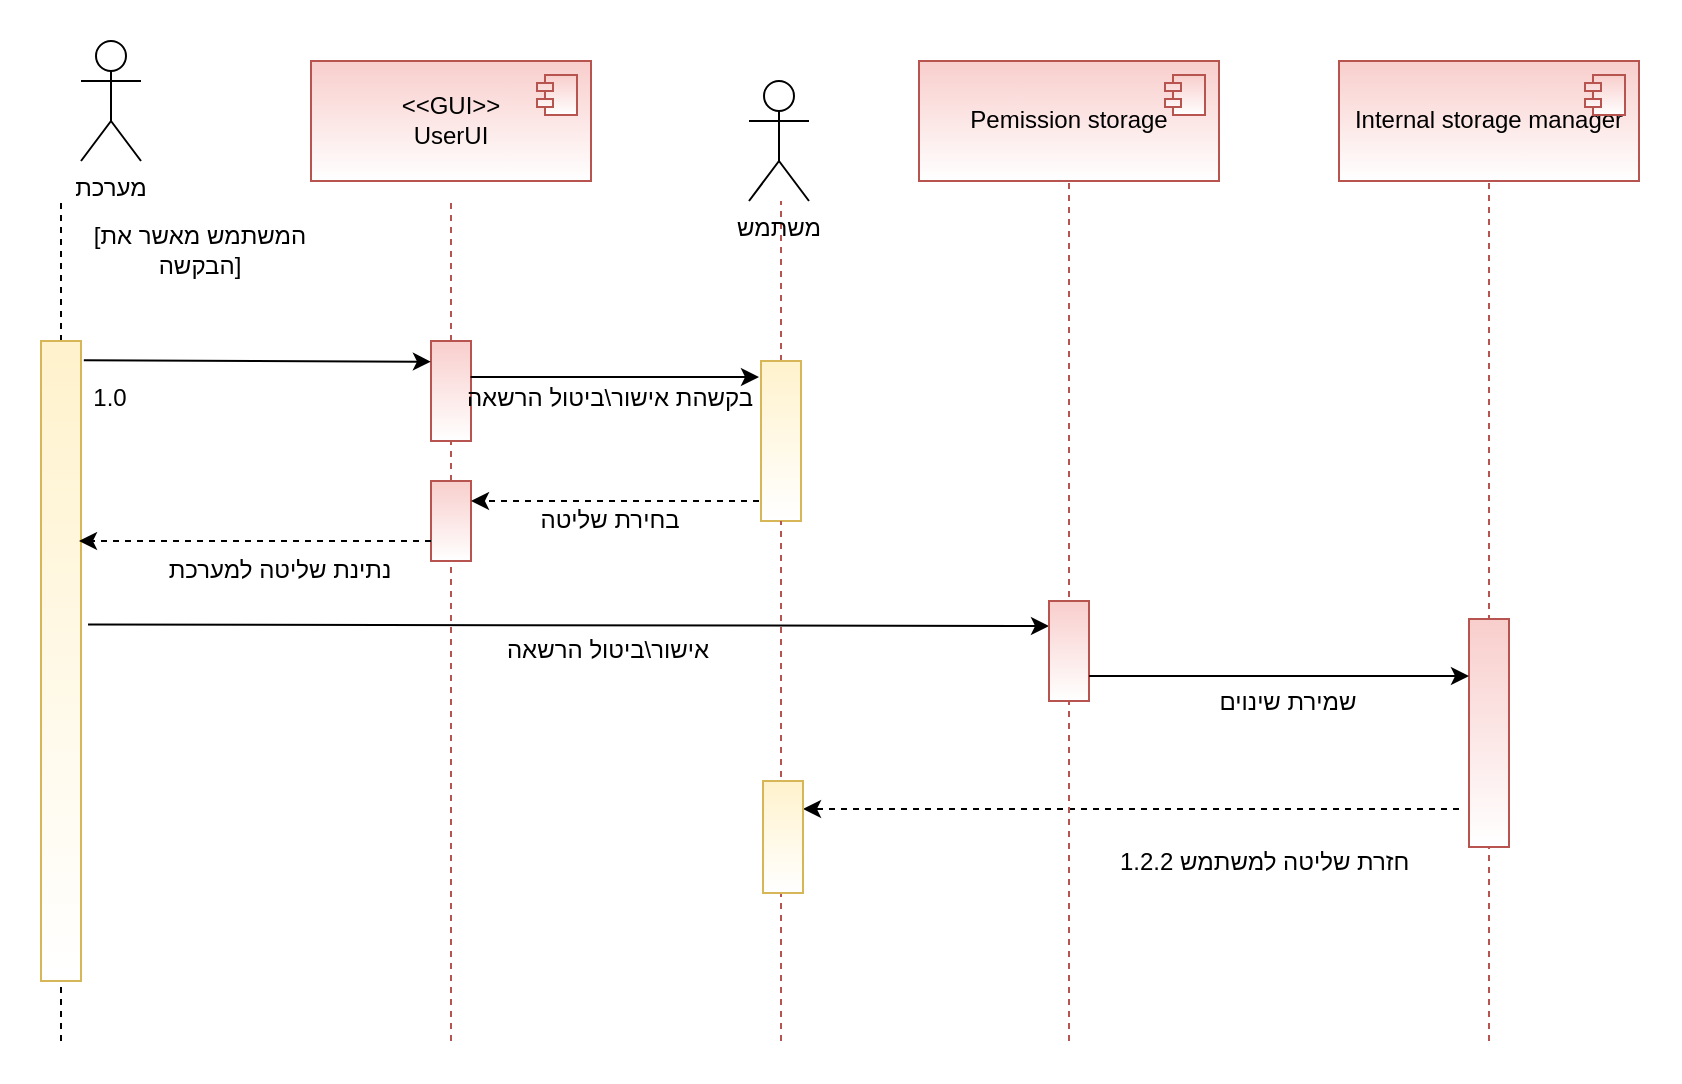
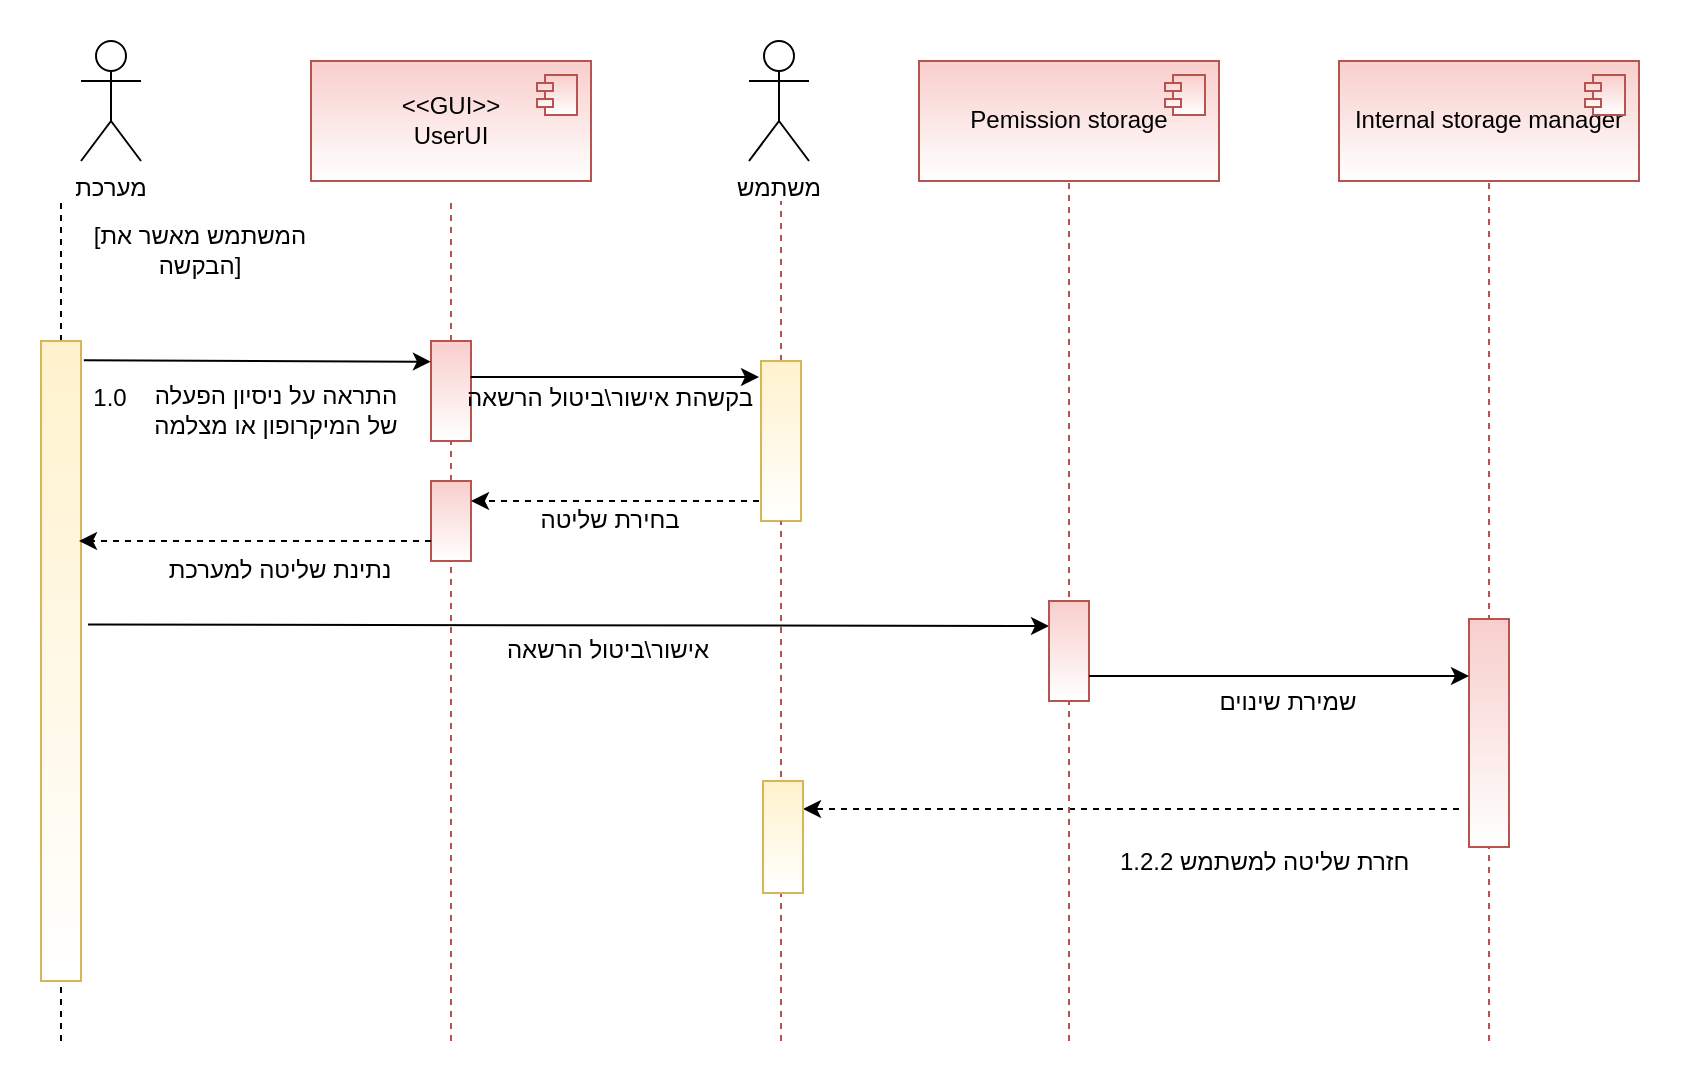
(779, 141) -> (779, 101)
none -> (277, 411)
